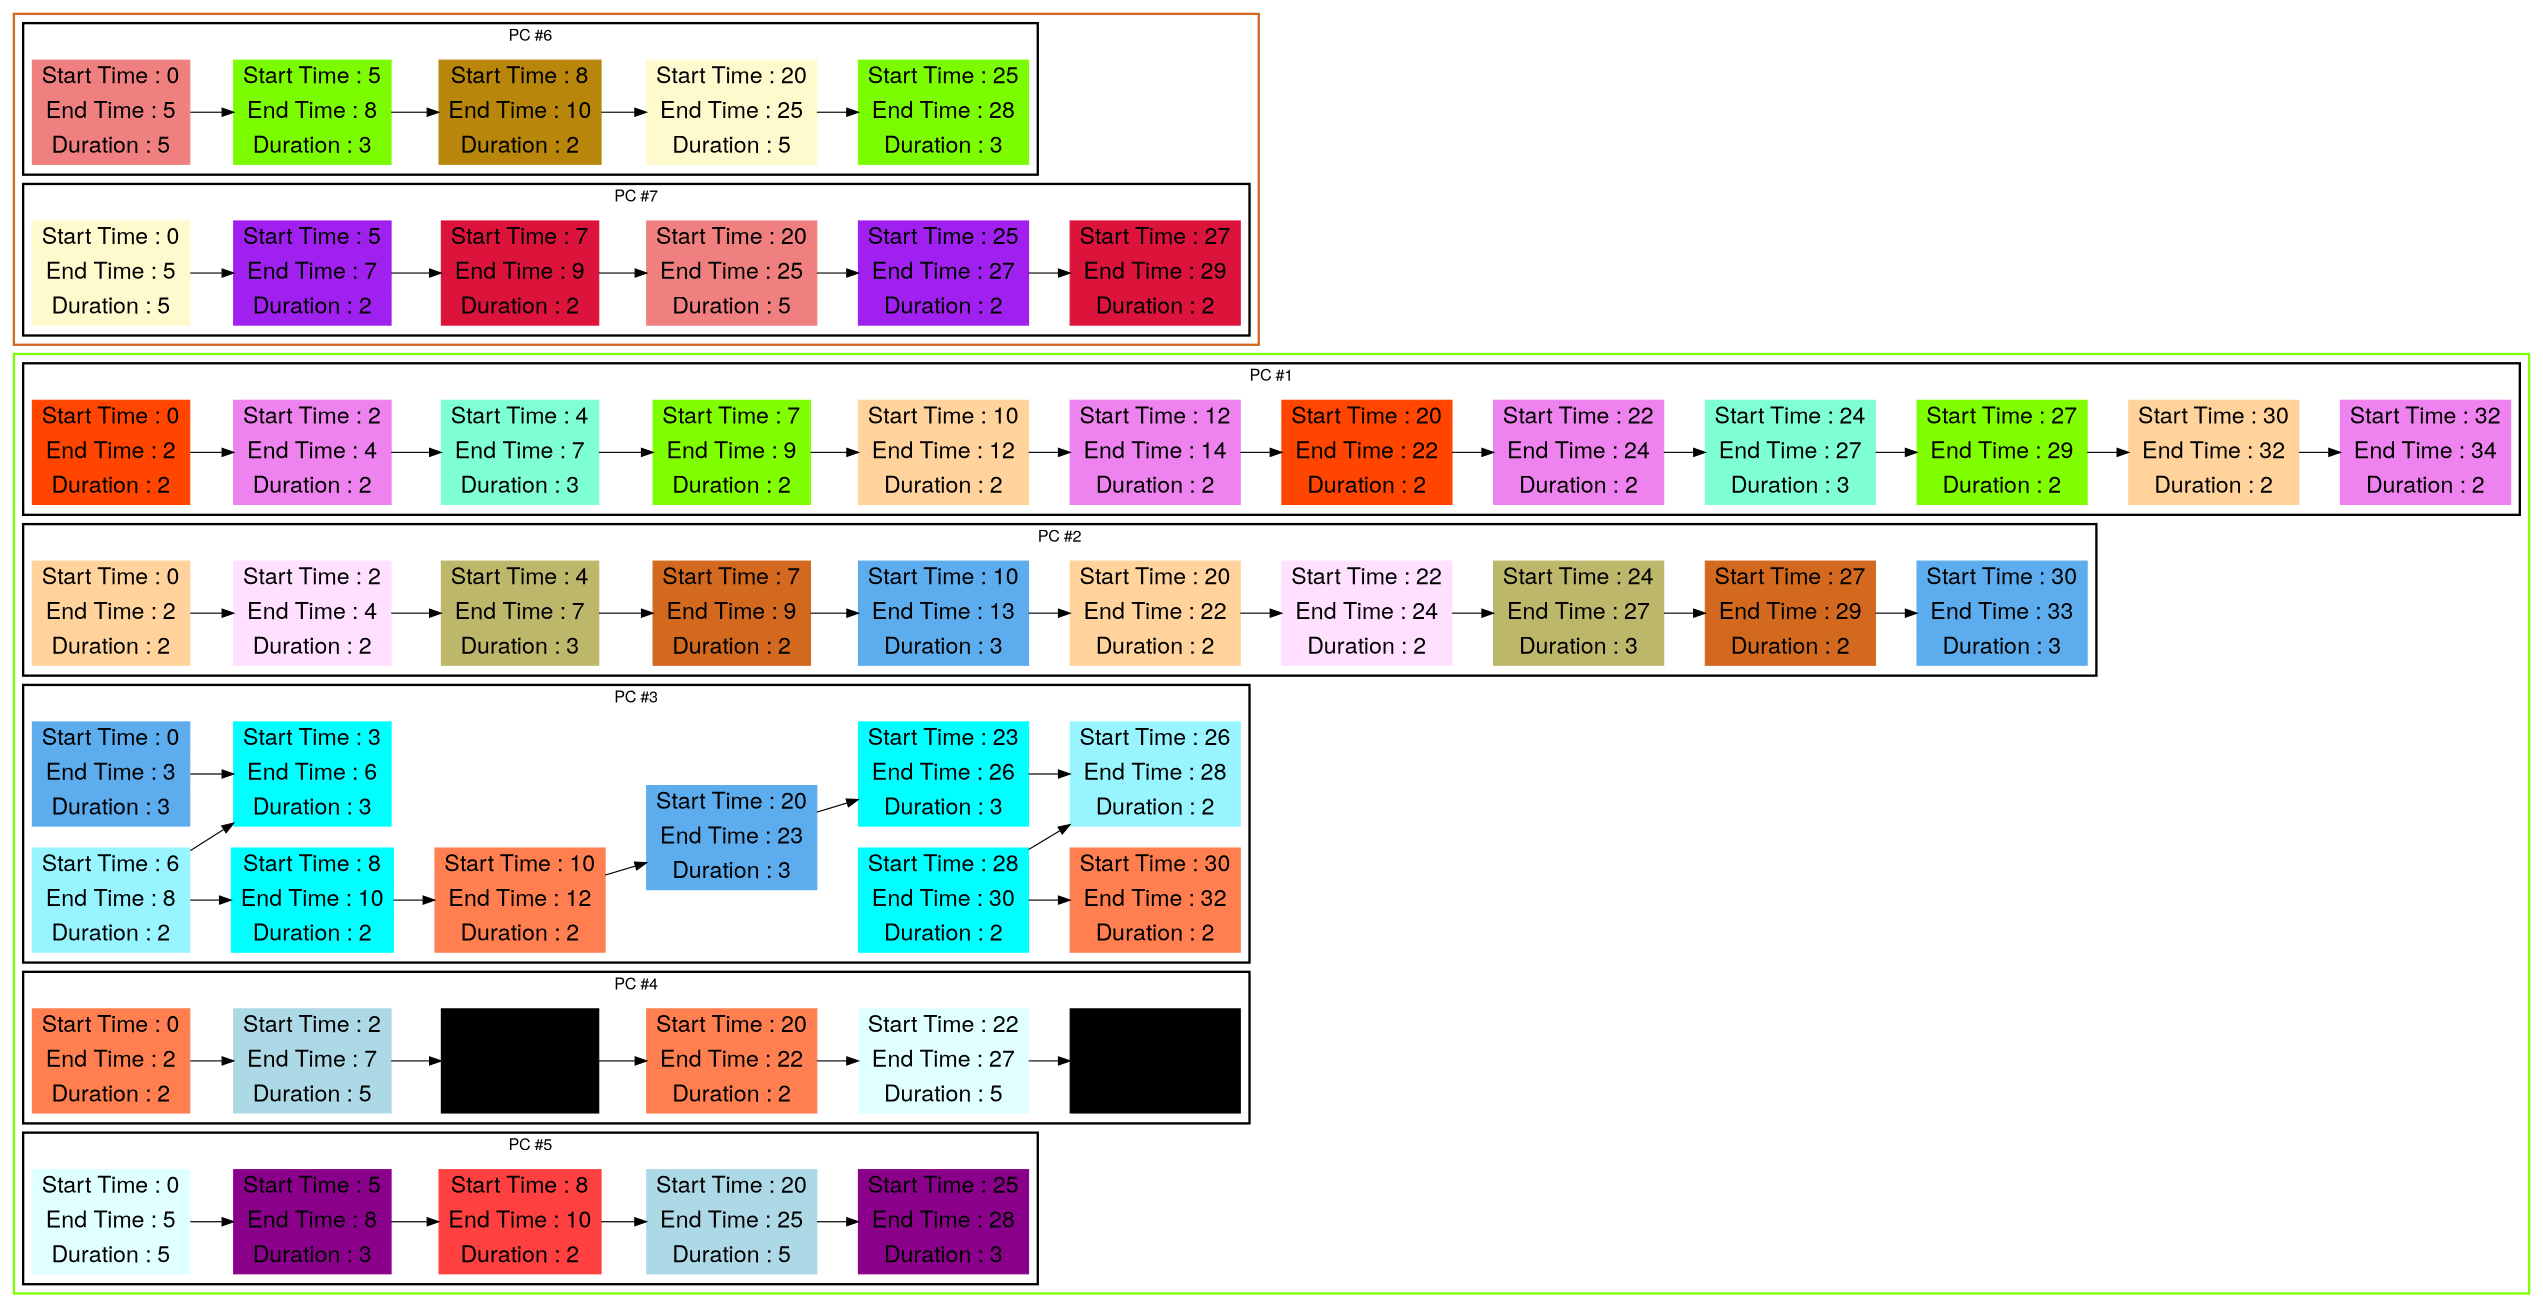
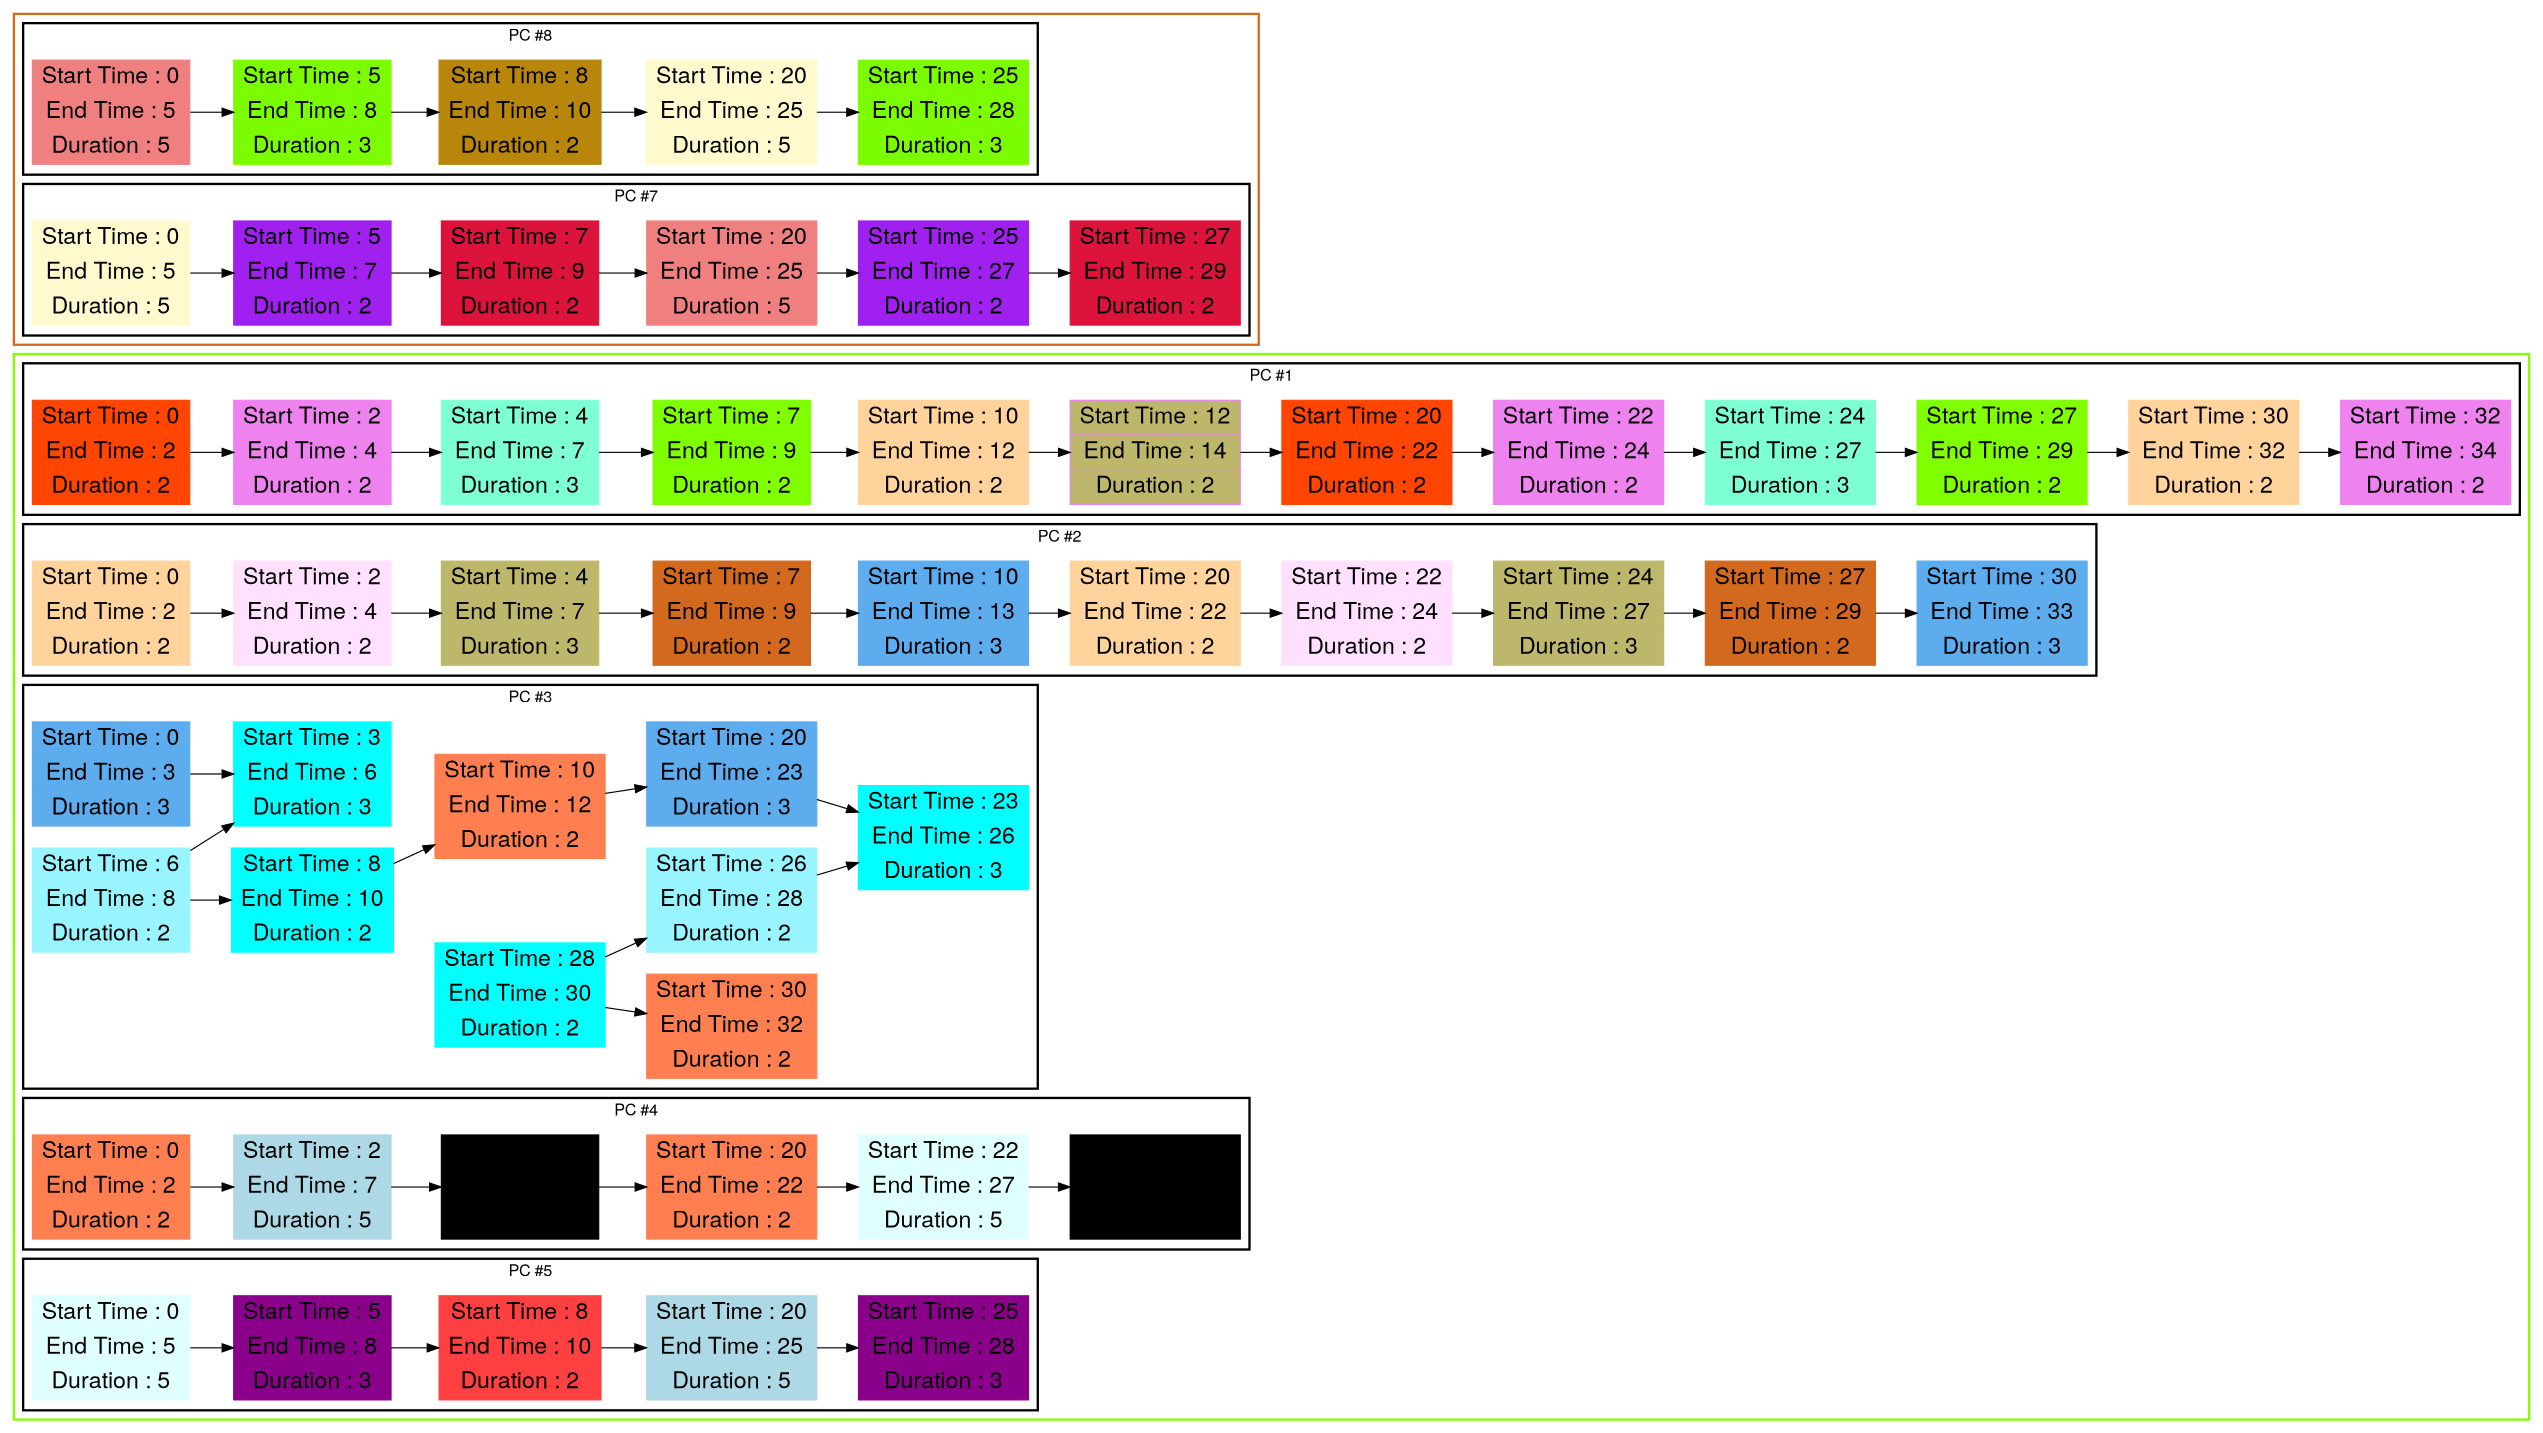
(530, 36) -> (530, 36)
(1155, 452) -> (1155, 452)
(1044, 774) -> (832, 871)
